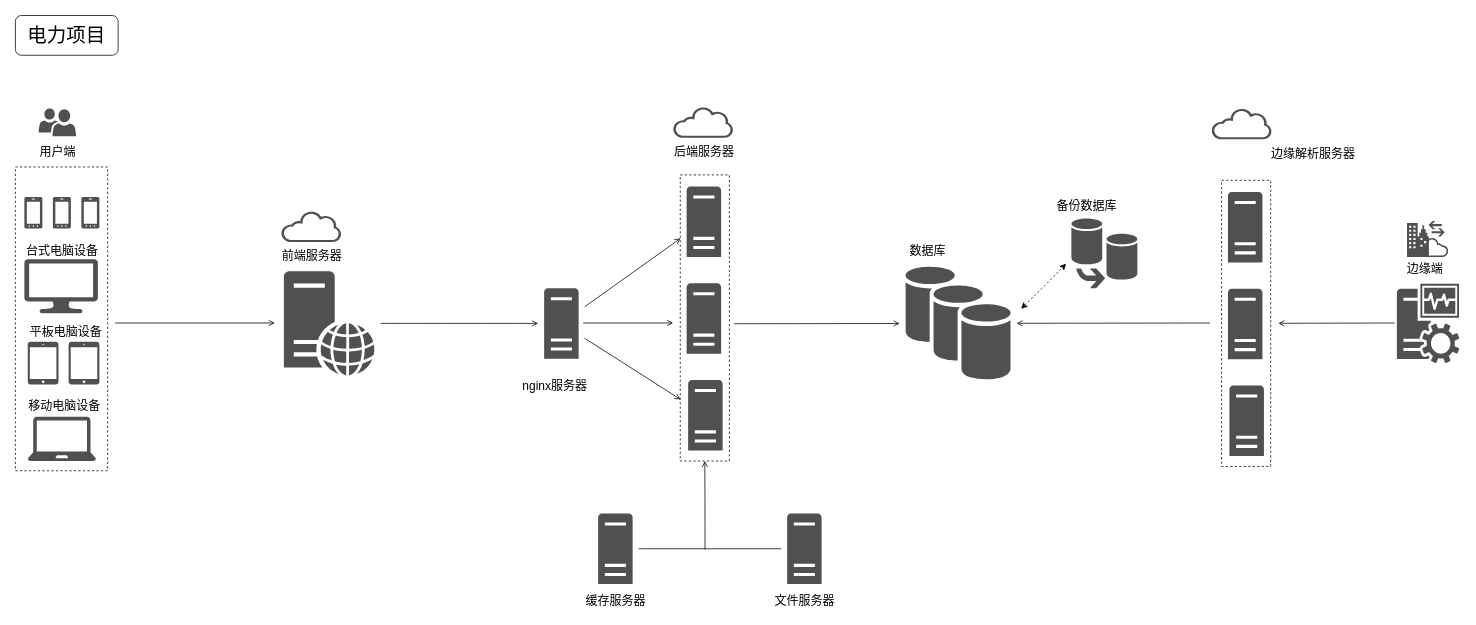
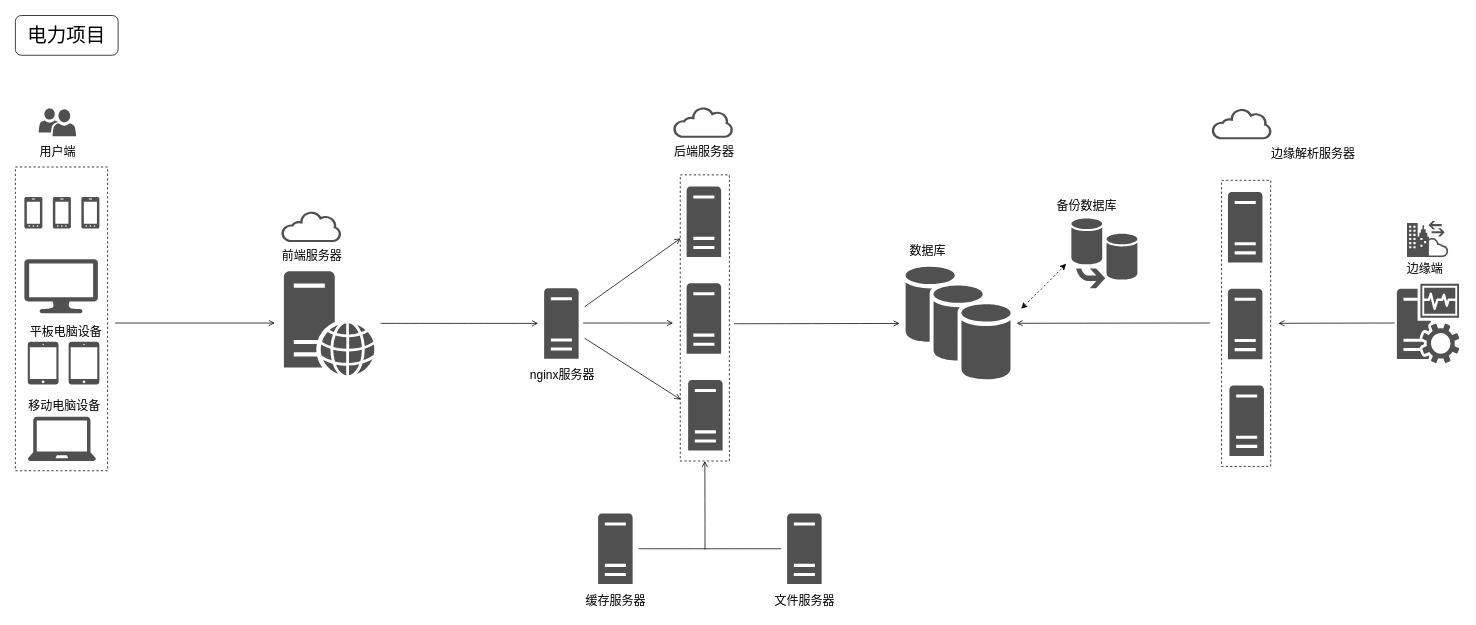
(62, 251) -> none
(555, 386) -> (562, 374)
